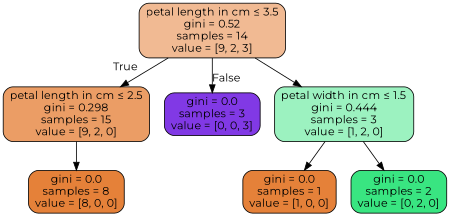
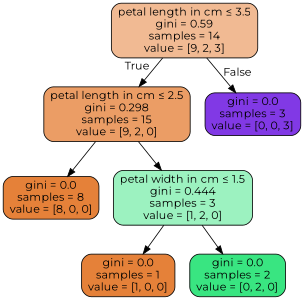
(212, 24) -> (185, 24)
(275, 70) -> (147, 153)
